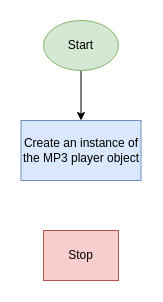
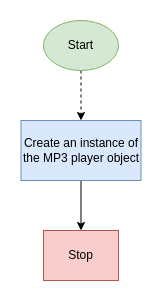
(81, 92) -> (81, 92)
none -> (81, 202)
